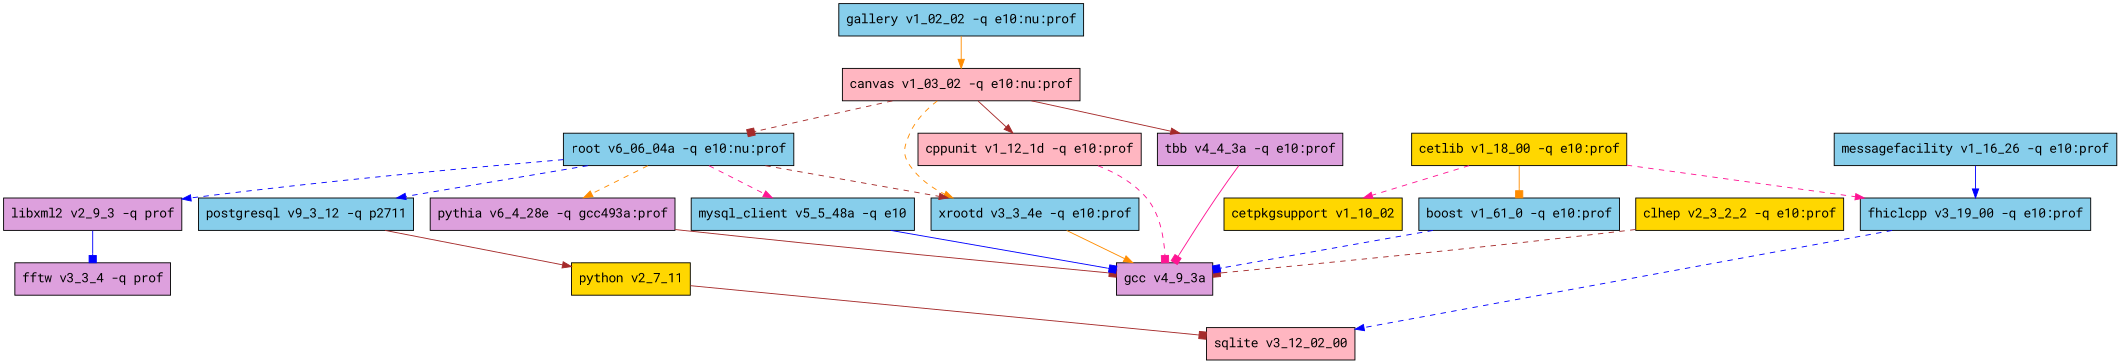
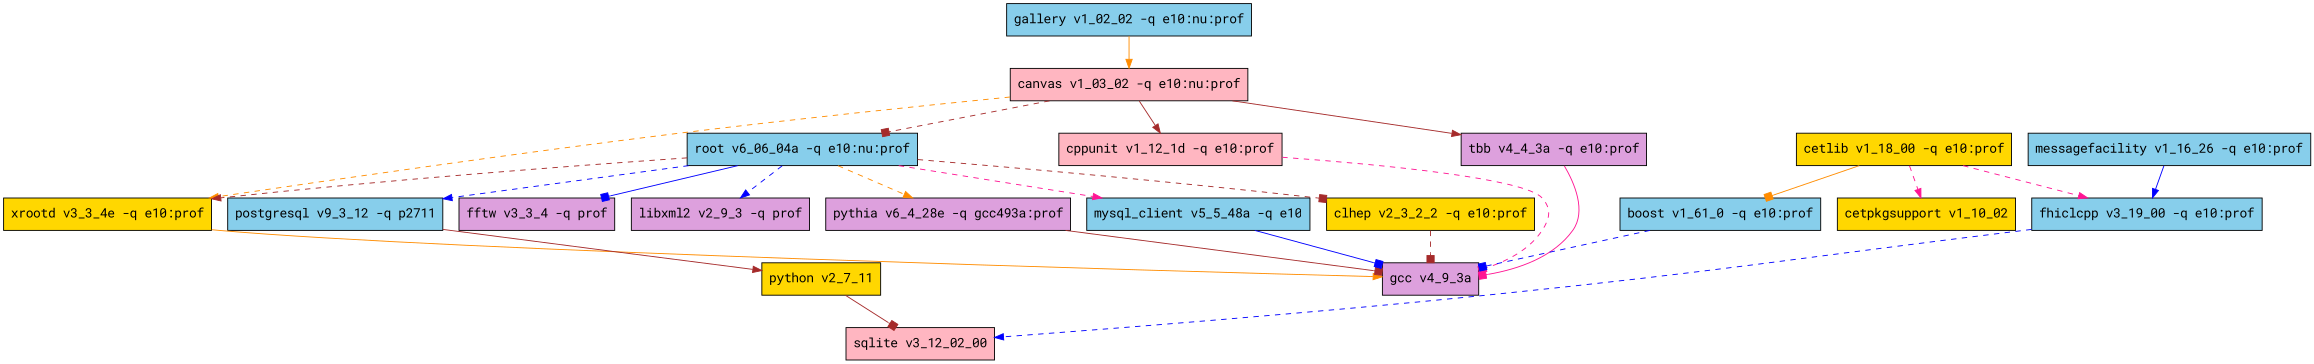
none -> (1118, 177)
(1035, 214) -> (108, 214)
(93, 242) -> (674, 181)
